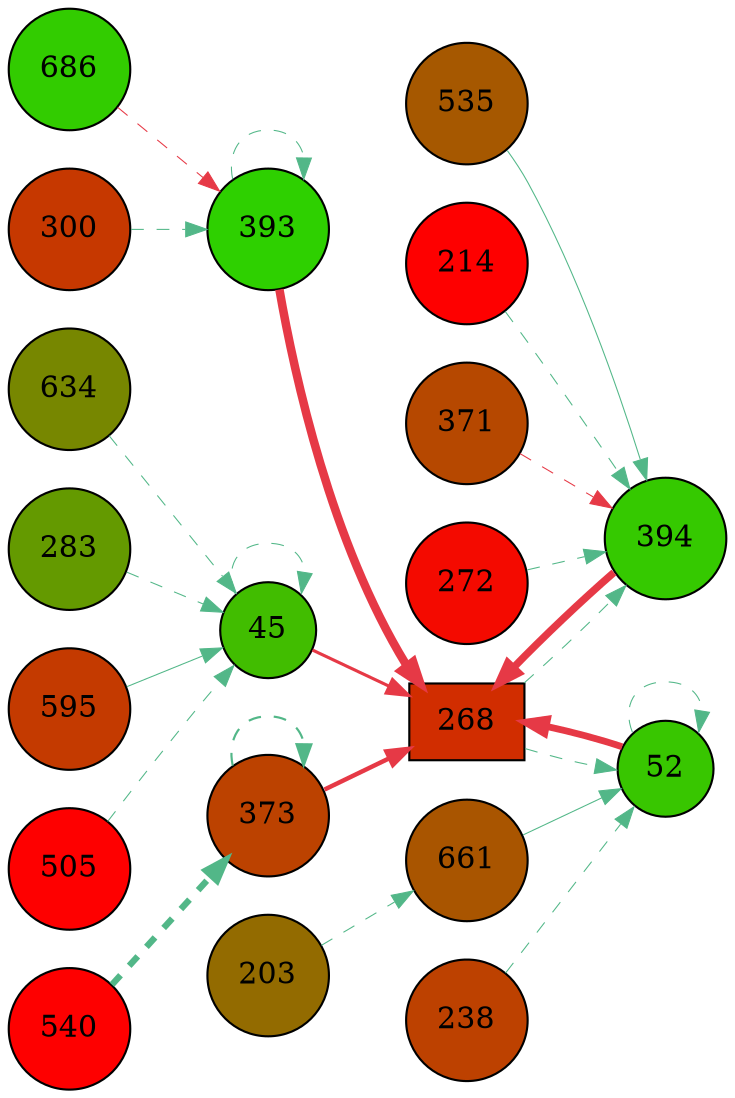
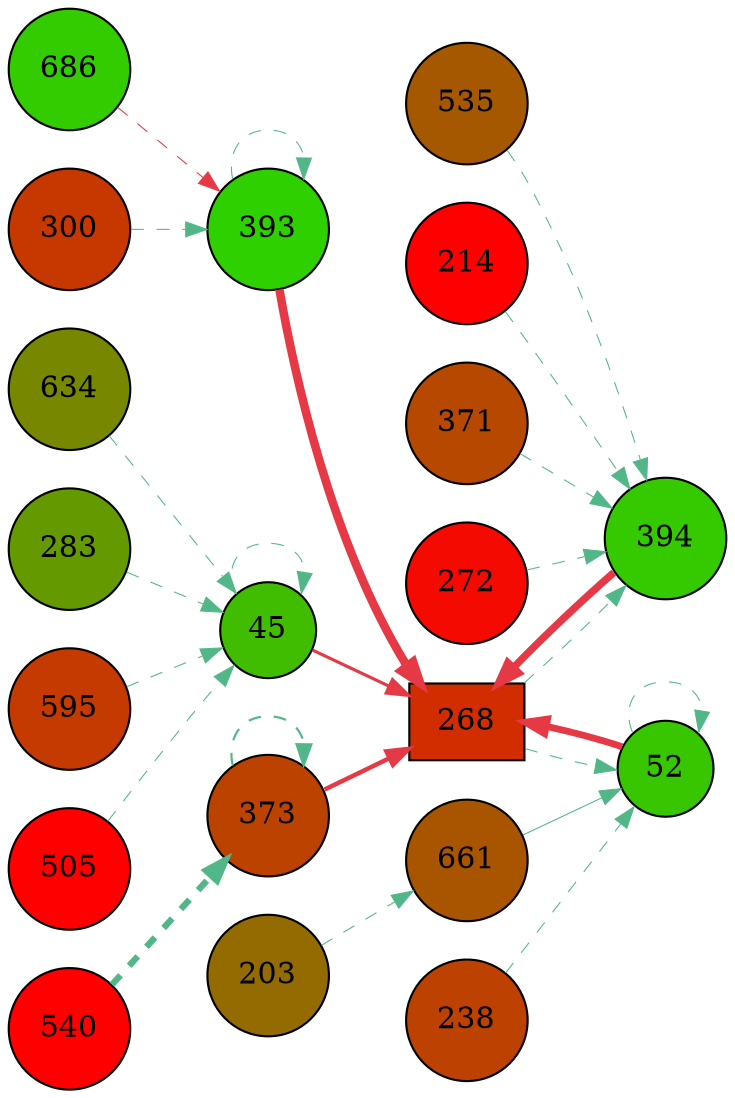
(583, 301) -> (583, 301)
(557, 475) -> (557, 475)
(164, 671) -> (164, 671)
